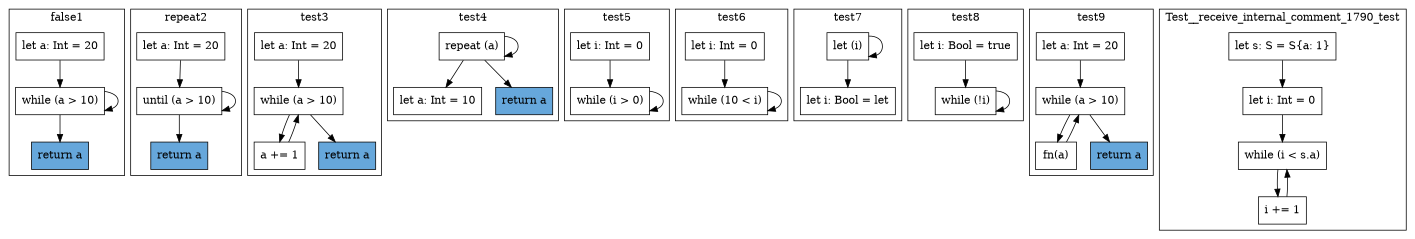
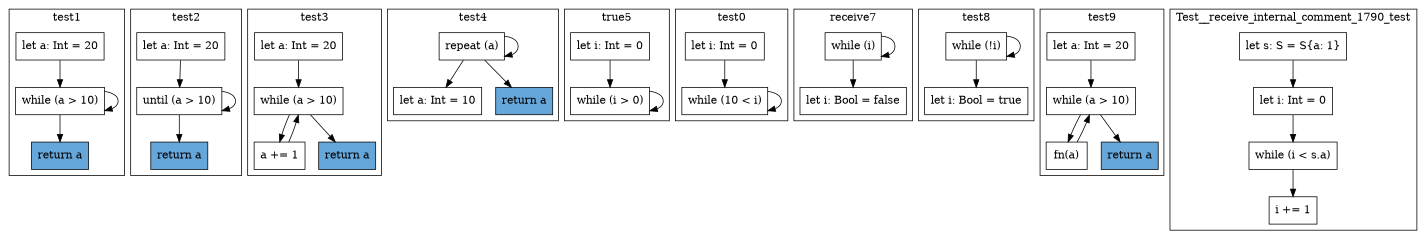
(67, 18) -> (67, 18)
(186, 18) -> (186, 18)
(617, 18) -> (617, 18)
(732, 18) -> (732, 18)
(848, 18) -> (853, 18)
(848, 46) -> (853, 46)
(966, 70) -> (976, 70)
(848, 101) -> (853, 101)
(1287, 187) -> none
